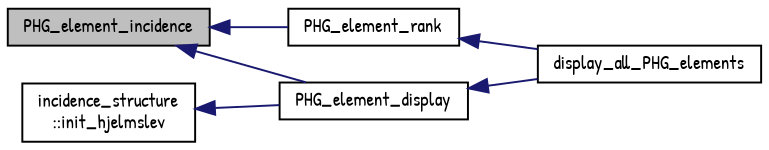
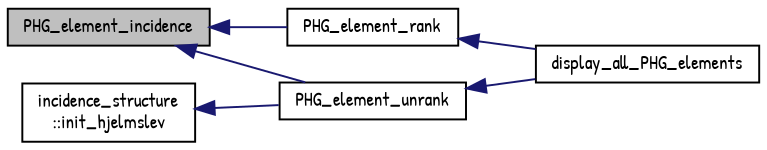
(374, 101) -> (373, 101)
